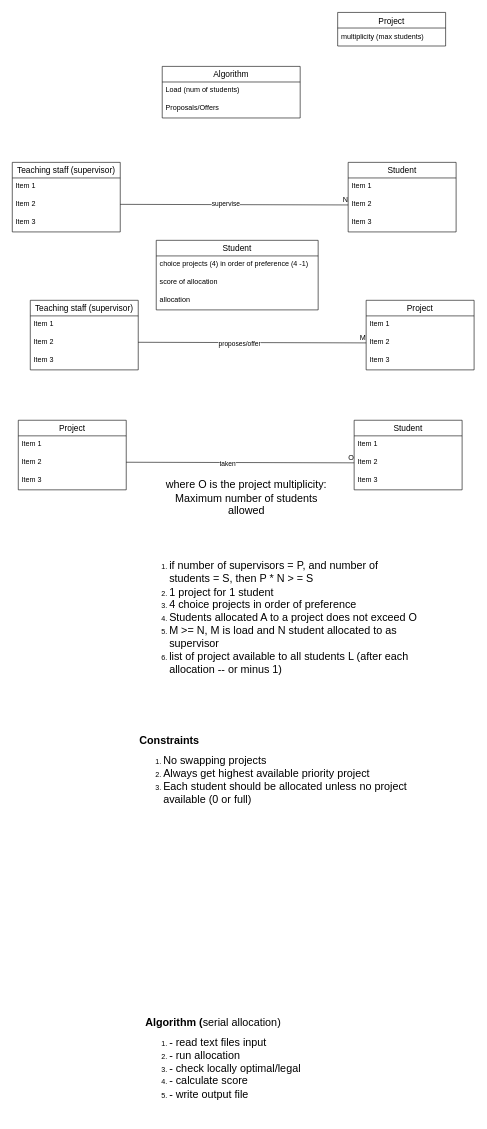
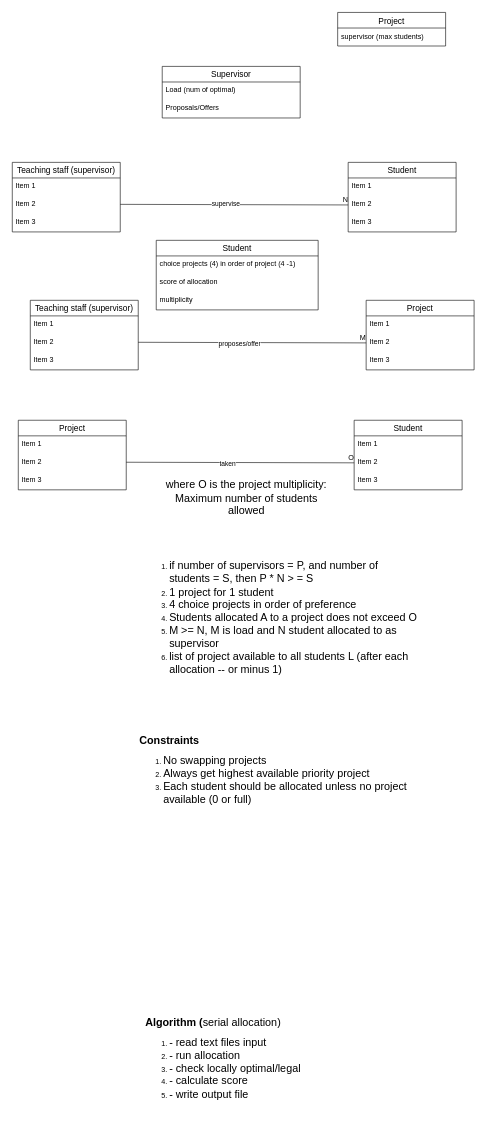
(389, 36) -> (389, 36)
(231, 75) -> (231, 75)
(207, 90) -> (203, 90)
(249, 264) -> (243, 264)
(177, 300) -> (179, 300)
